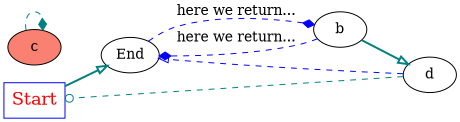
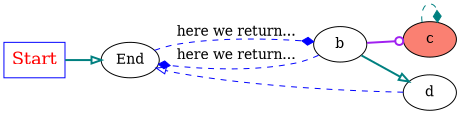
none -> (381, 42)
(238, 87) -> none
